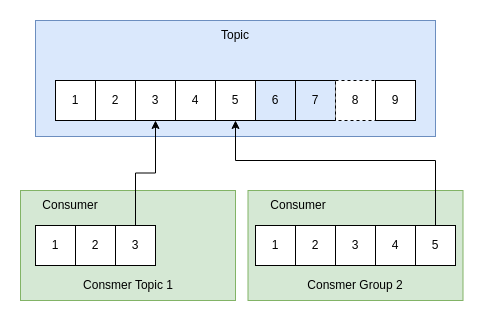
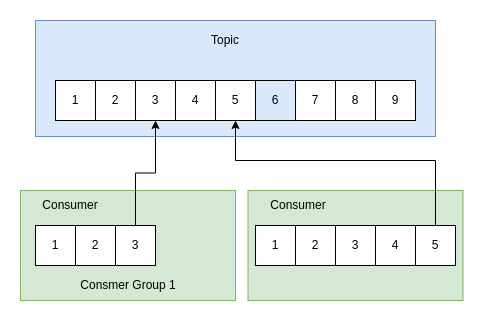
(236, 36) -> (226, 41)
(316, 101) -> (316, 101)
(356, 101) -> (356, 101)
(129, 286) -> (129, 286)
(356, 286) -> none
